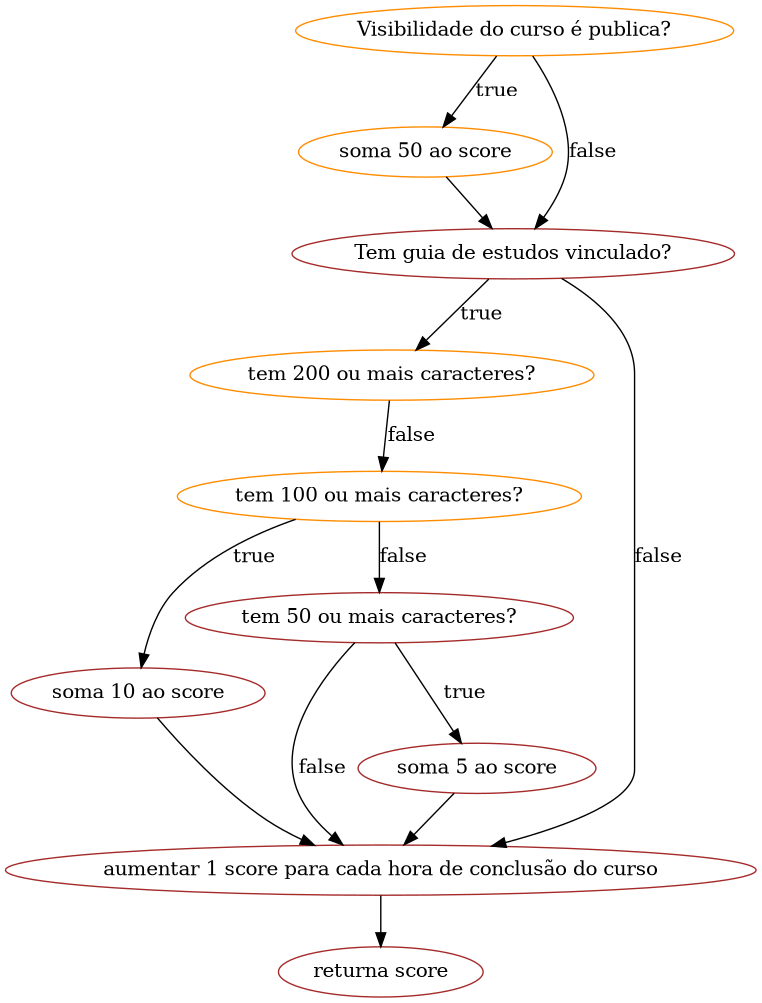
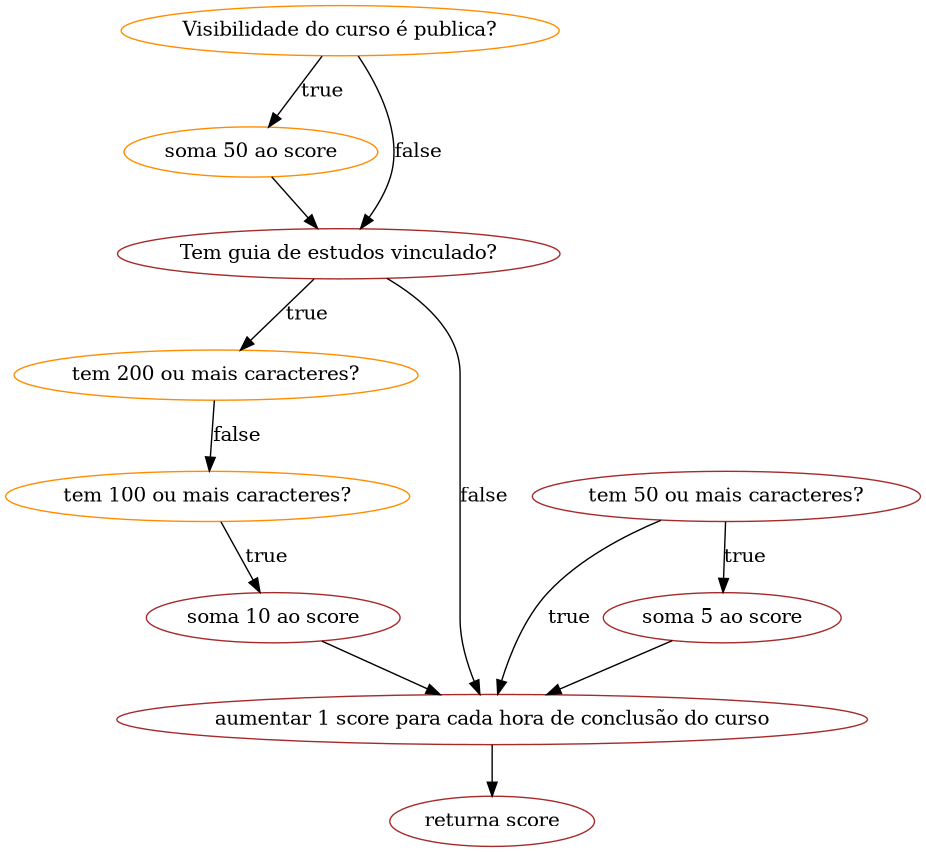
(379, 550) -> none
(322, 768) -> (570, 618)
